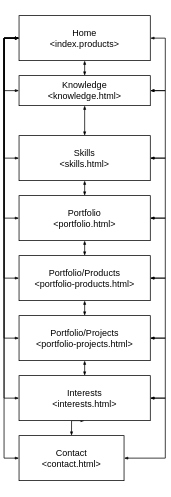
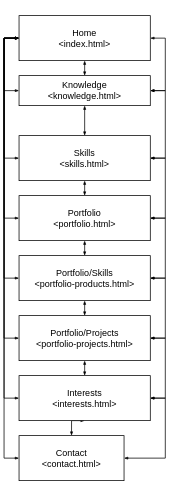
(85, 38) -> (85, 38)
(85, 278) -> (85, 278)
